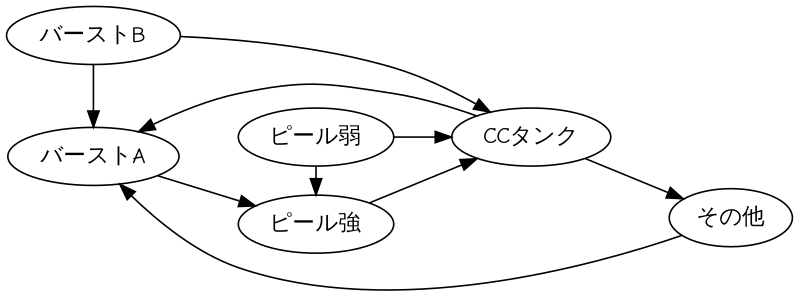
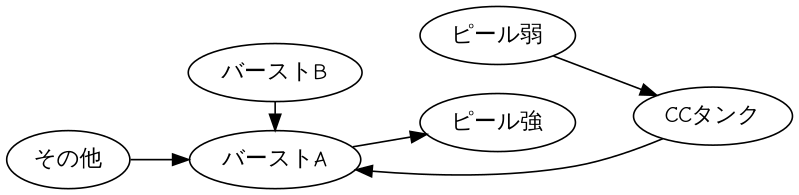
(333, 53) -> none
(316, 172) -> none
(627, 176) -> none
(416, 184) -> none
